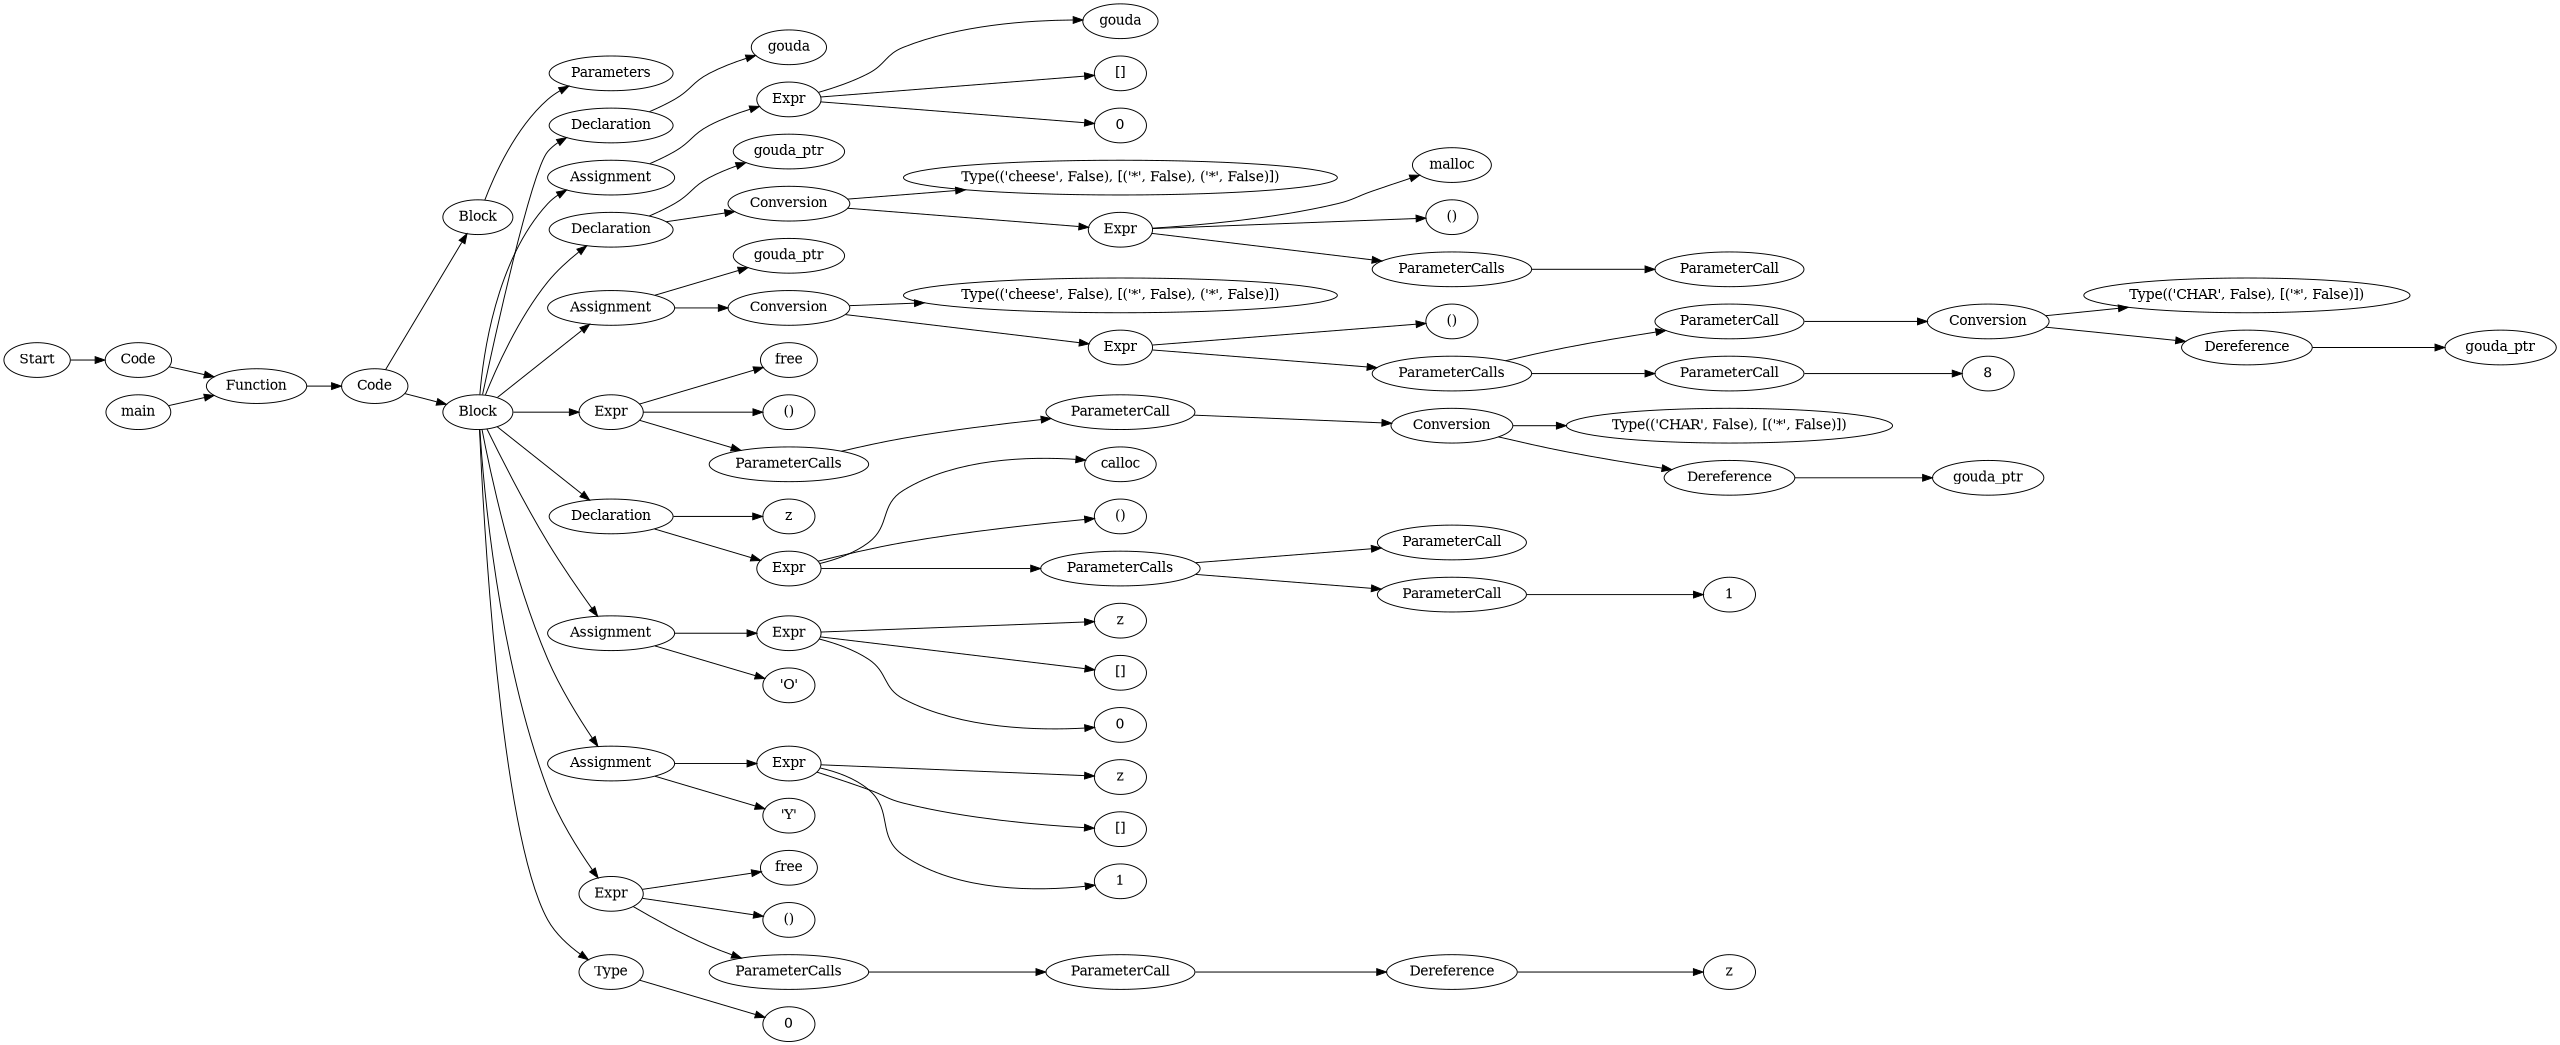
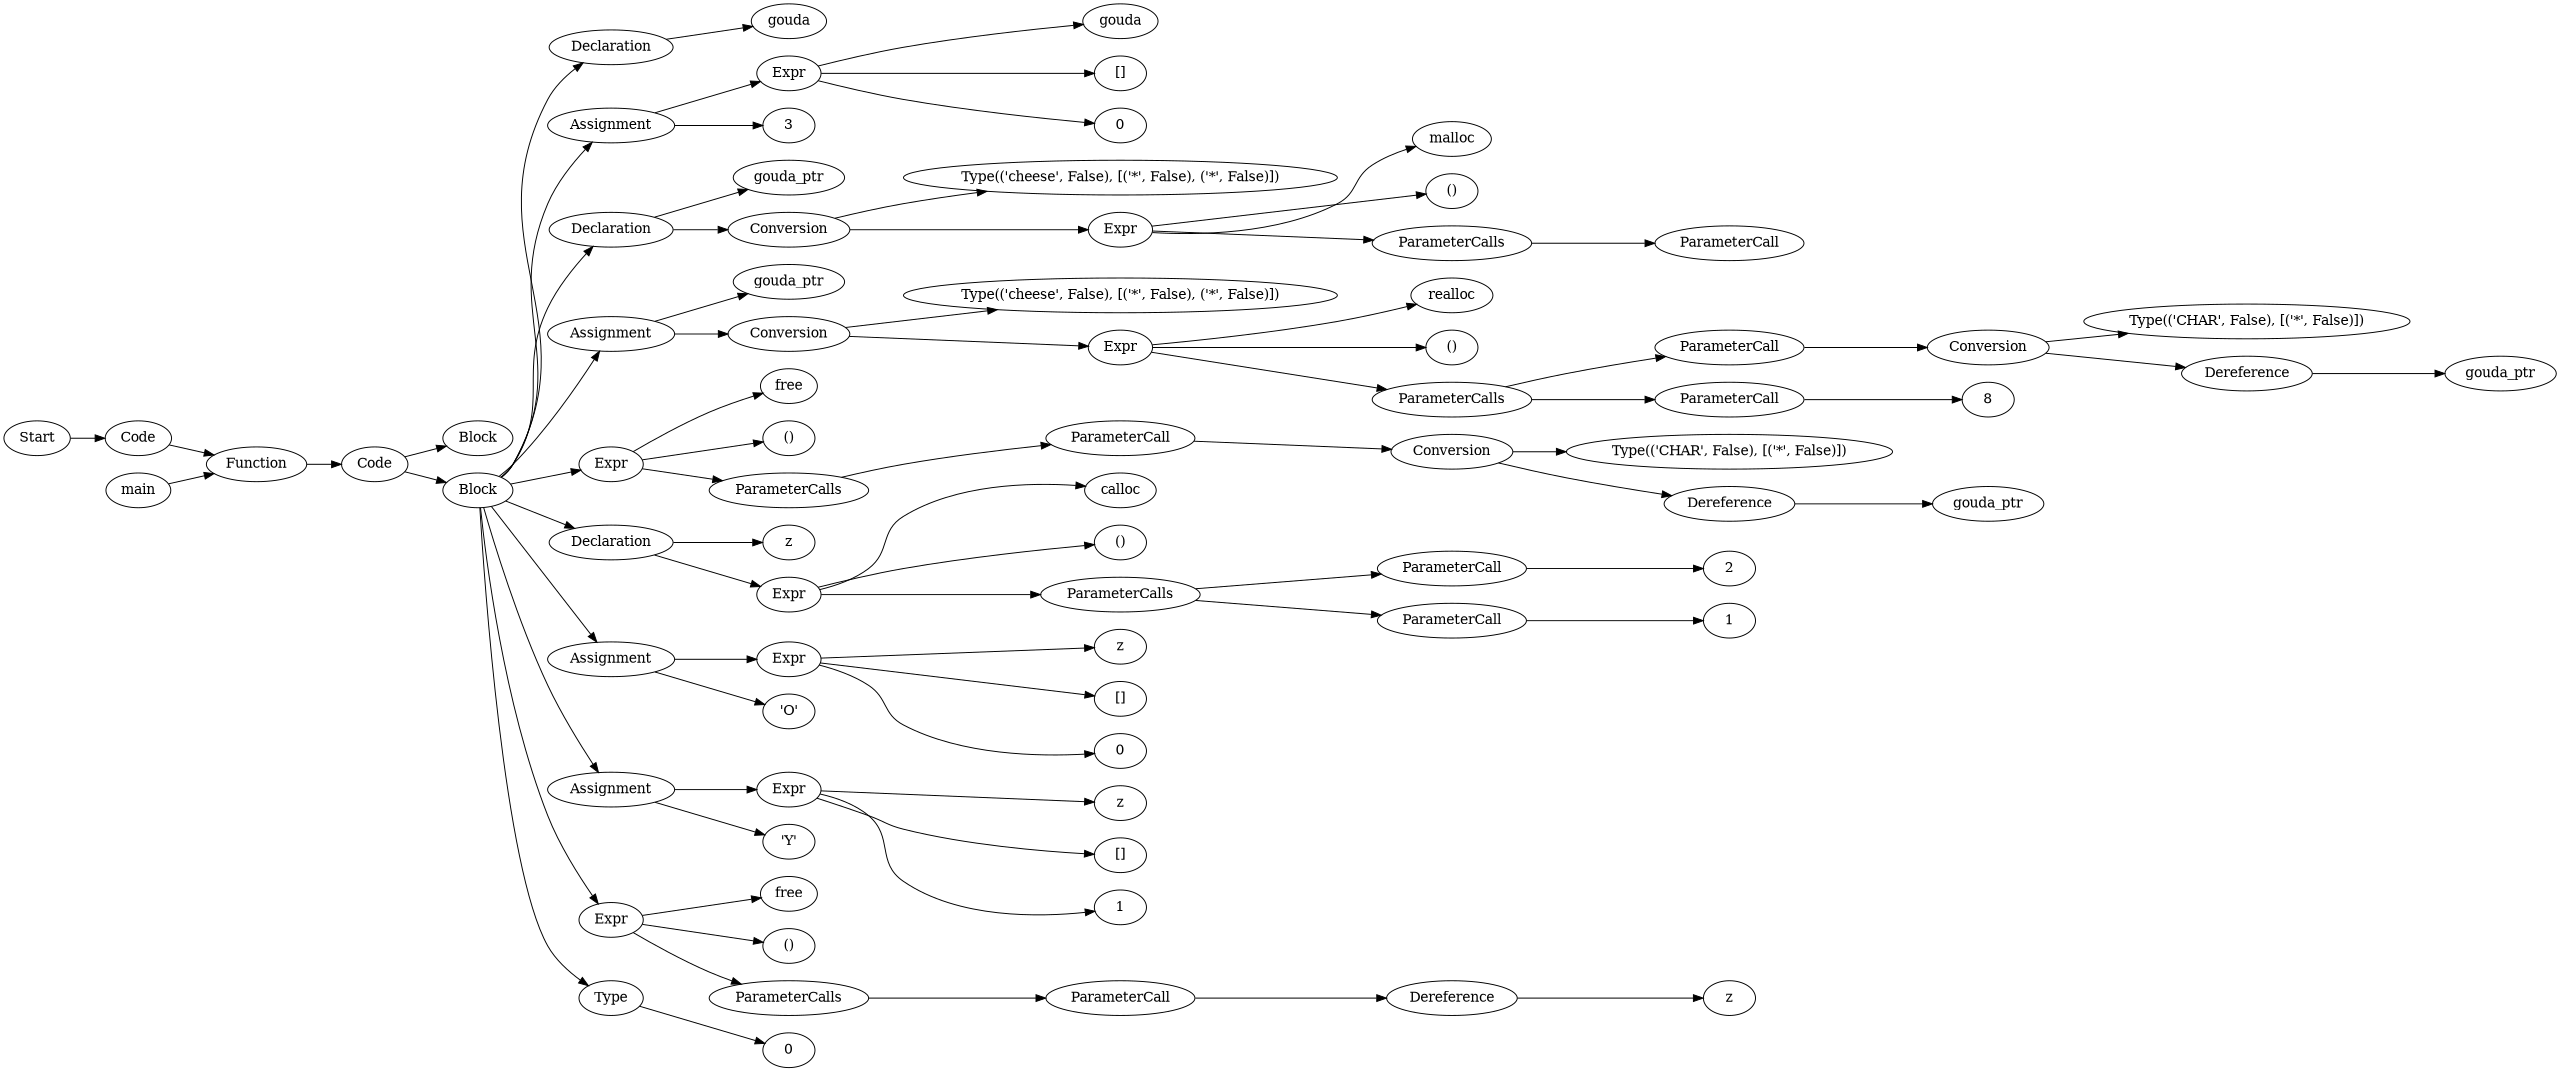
(611, 73) -> none
none -> (789, 125)
none -> (1452, 295)
none -> (1729, 569)
